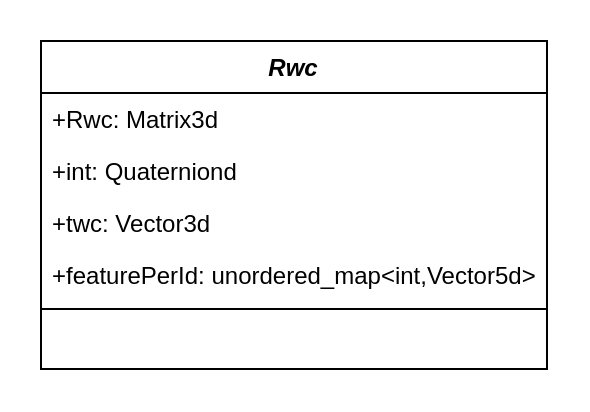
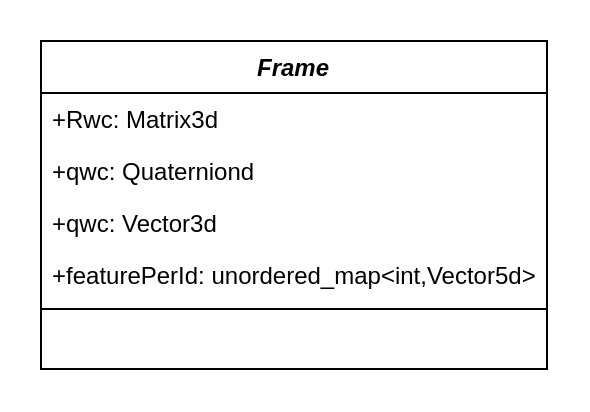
(294, 69) -> (294, 69)
(155, 173) -> (158, 173)
(141, 225) -> (141, 225)
